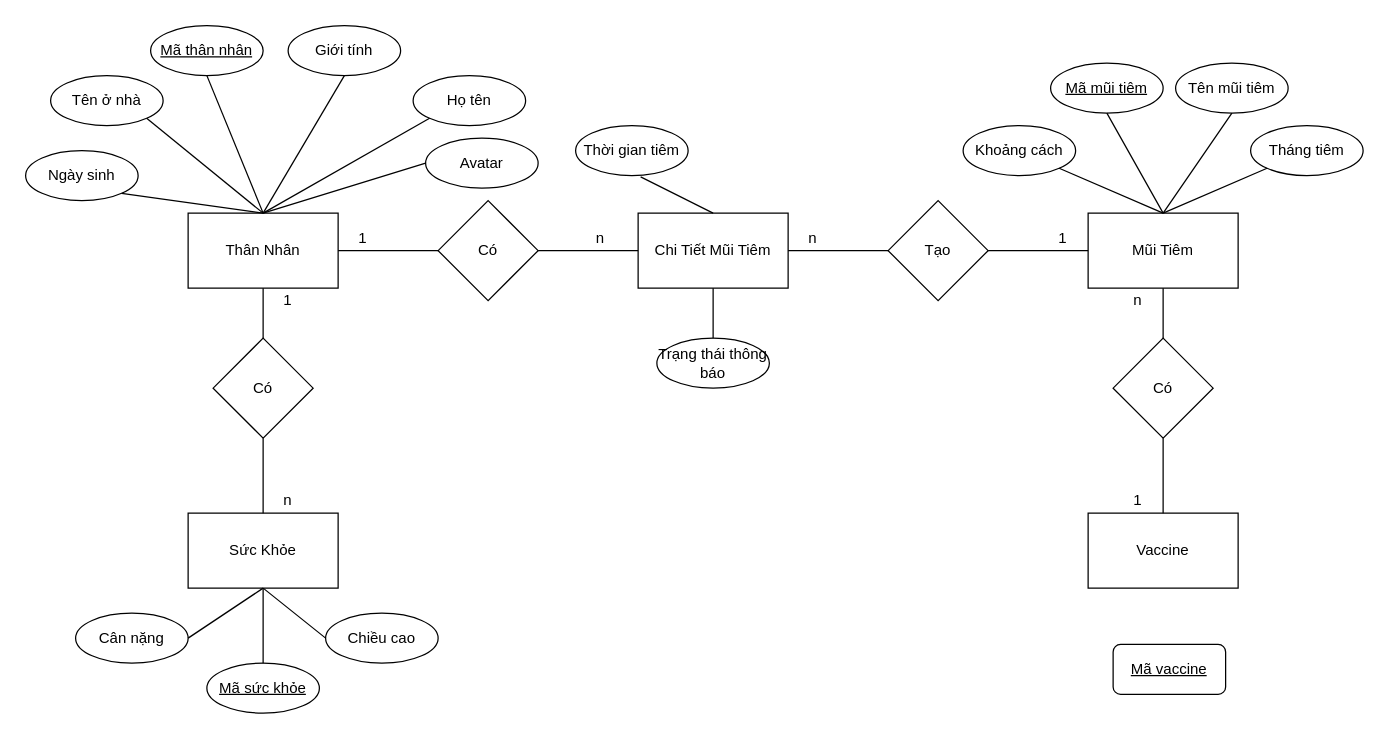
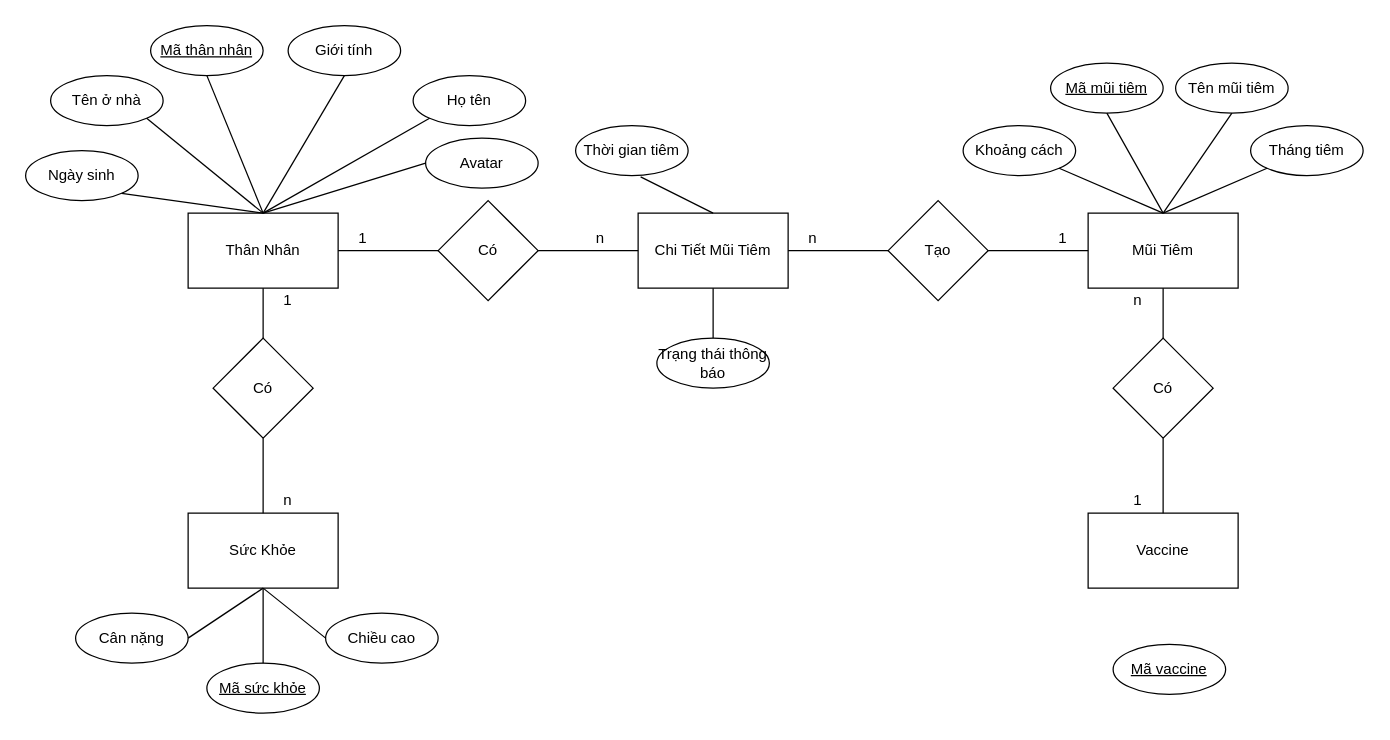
(1169, 669) -> (1169, 669)
